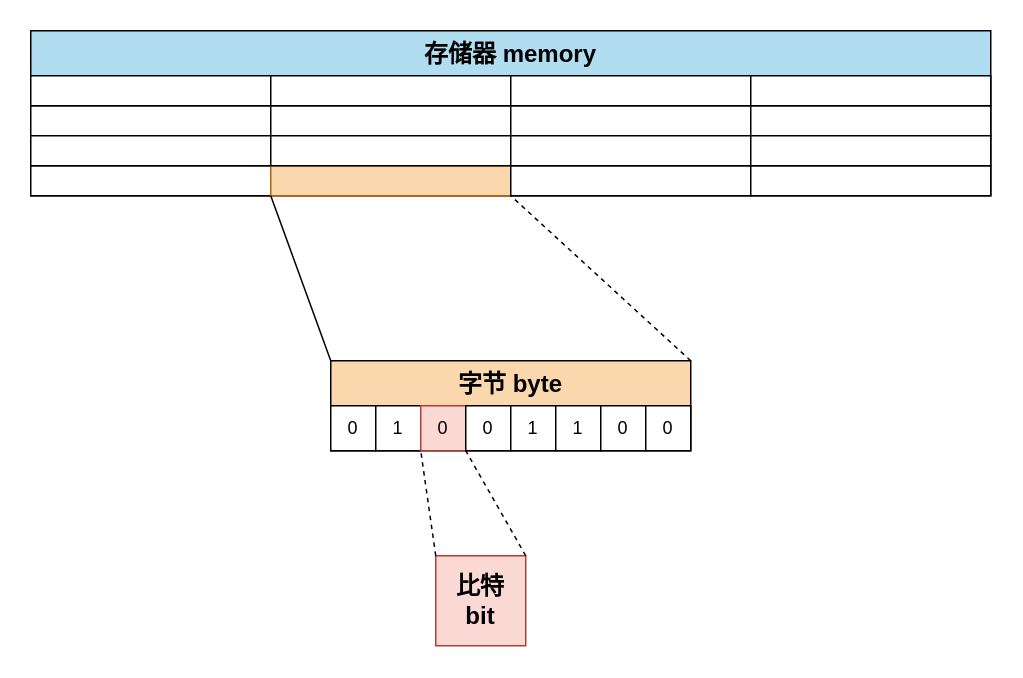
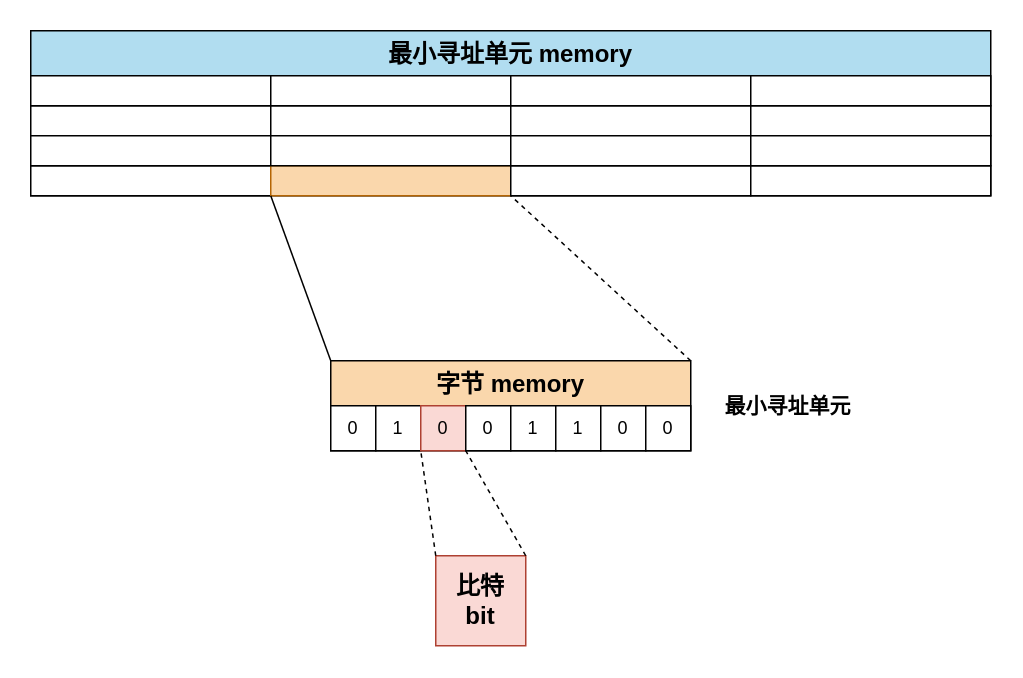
(511, 53) -> (511, 53)
(511, 383) -> (511, 383)
none -> (788, 406)
